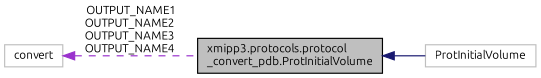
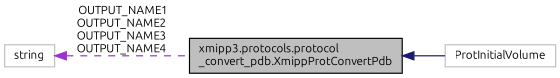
(34, 56) -> (30, 56)
(290, 56) -> (296, 56)
